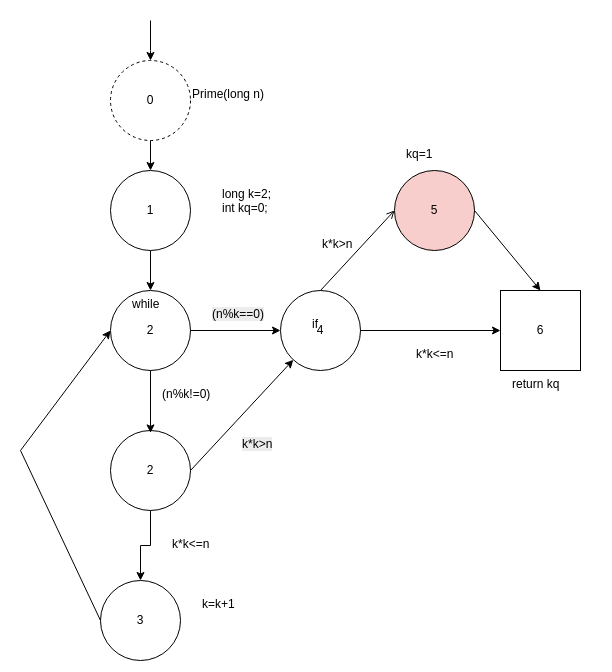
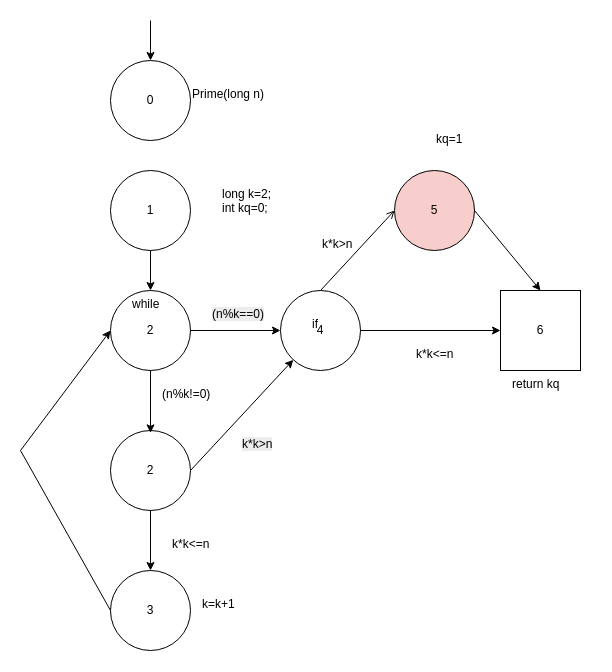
(151, 101) -> (151, 101)
(435, 151) -> (465, 136)
(151, 152) -> none
(141, 621) -> (151, 611)
